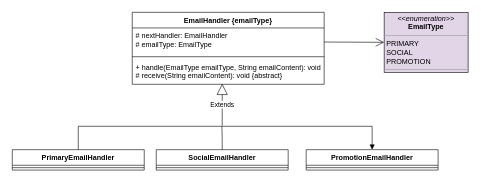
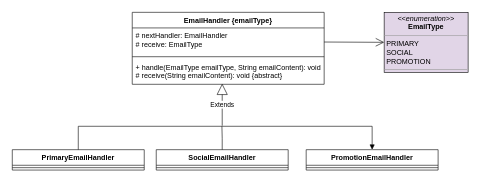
(183, 36) -> (183, 36)
